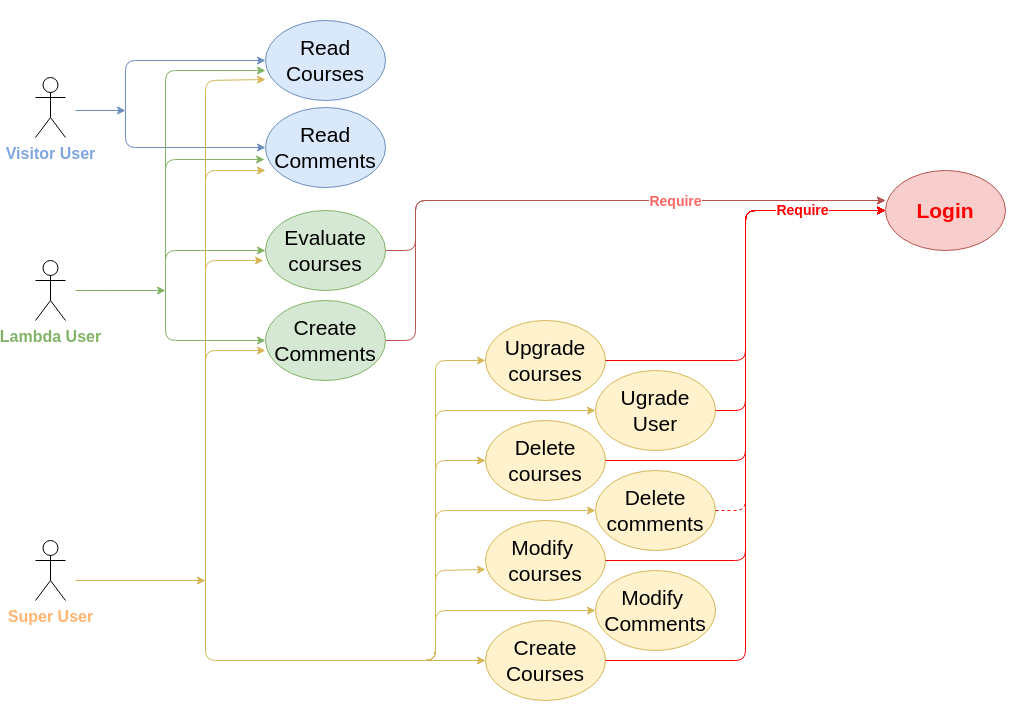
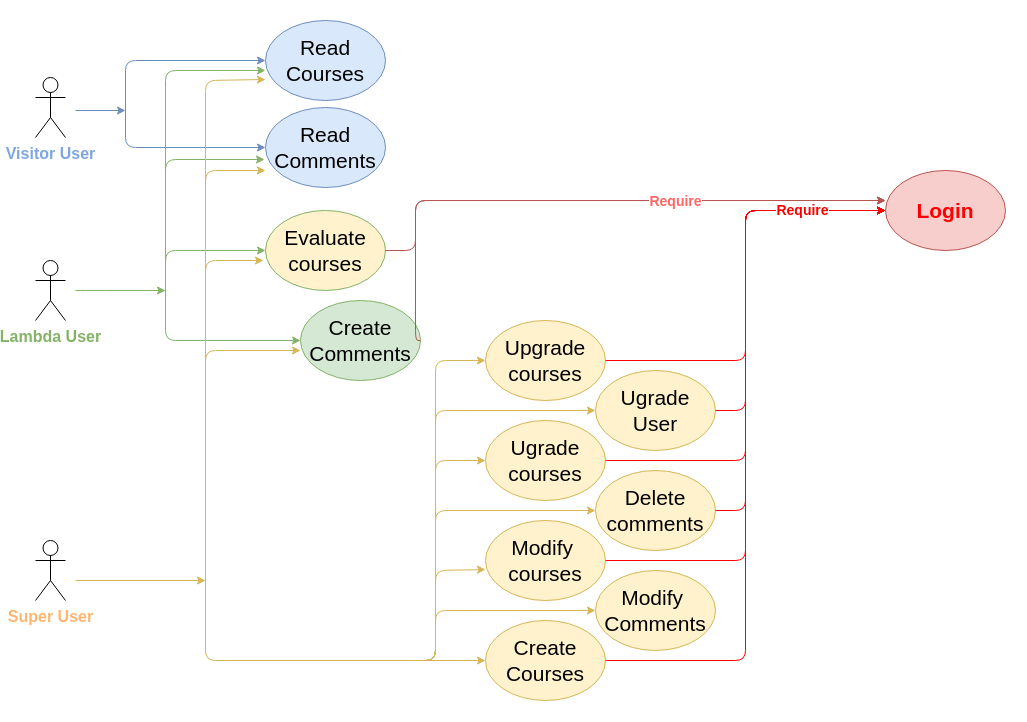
(326, 251) -> (326, 251)
(326, 341) -> (361, 341)
(546, 461) -> (546, 461)
(728, 511) -> (728, 511)
